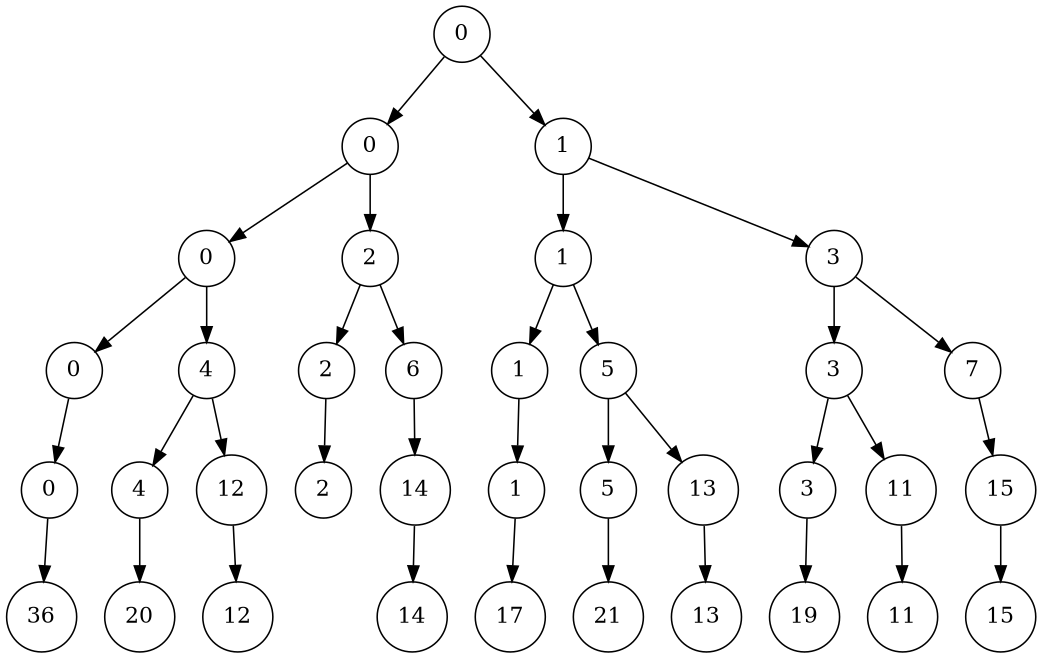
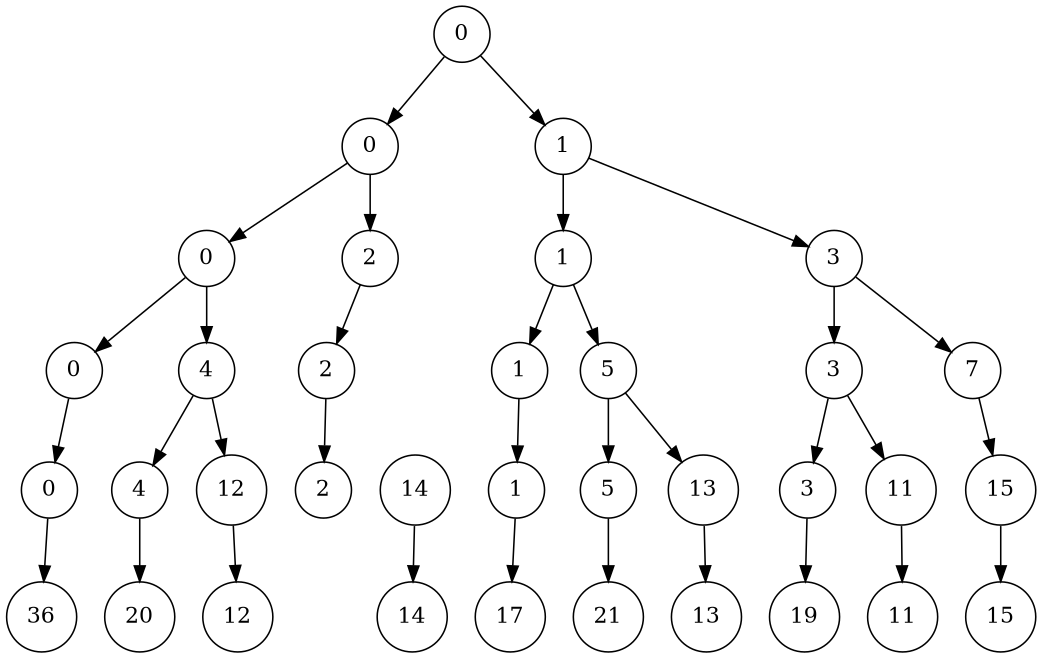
(414, 371) -> none
